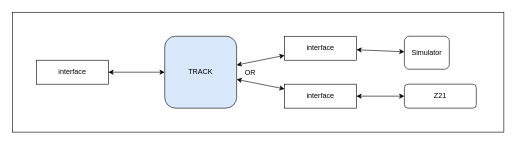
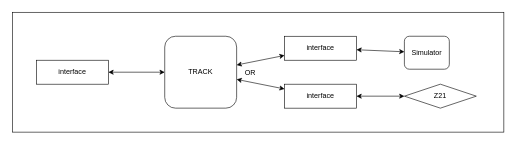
(201, 72) -> (201, 72)
(441, 96) -> (441, 96)
